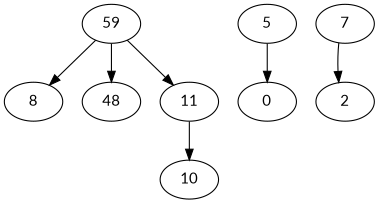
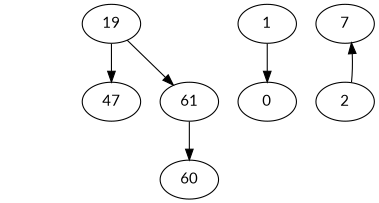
(111, 24) -> (111, 24)
(267, 24) -> (267, 24)
(338, 57) -> (352, 68)
(34, 102) -> none
(111, 102) -> (111, 102)
(189, 102) -> (189, 102)
(189, 180) -> (189, 180)
